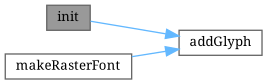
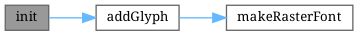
(149, 54) -> (196, 18)
